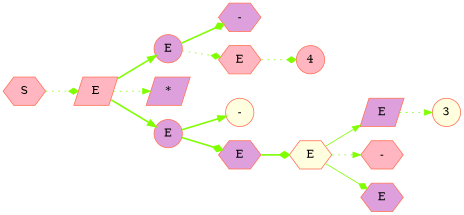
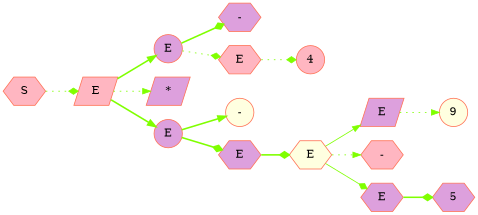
(446, 112) -> (454, 112)
none -> (454, 197)
